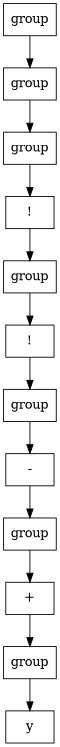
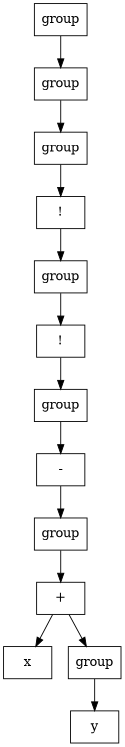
none -> (28, 663)
